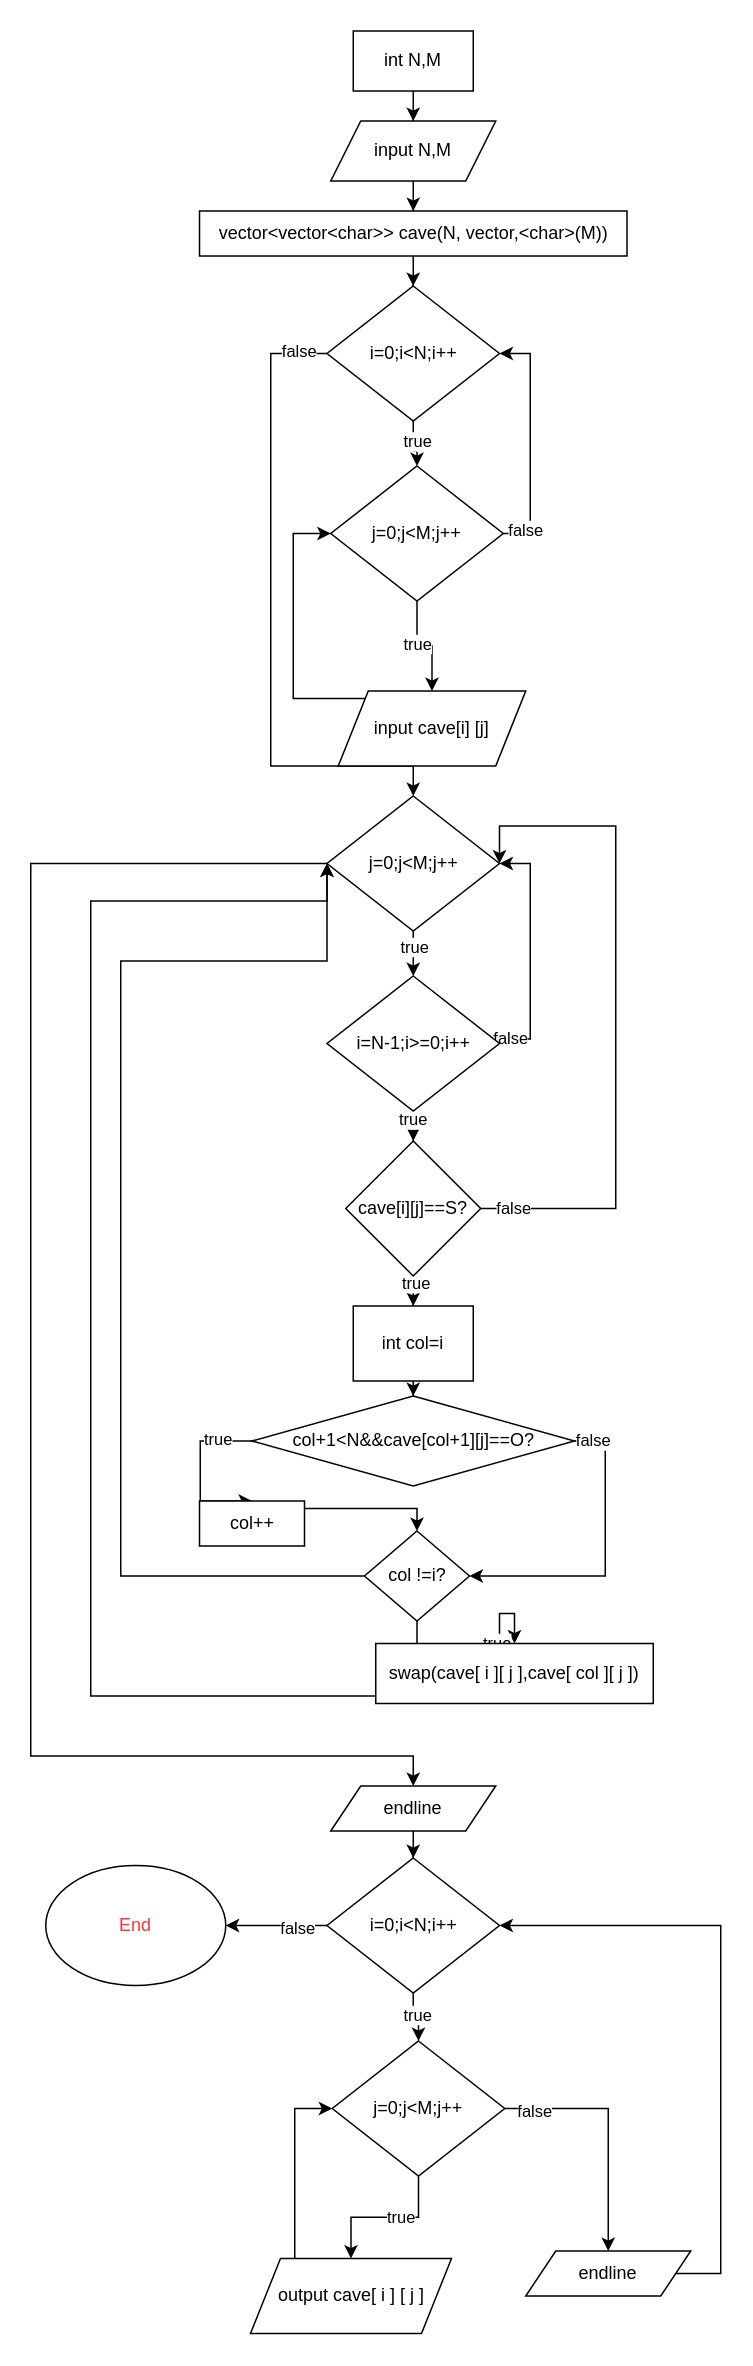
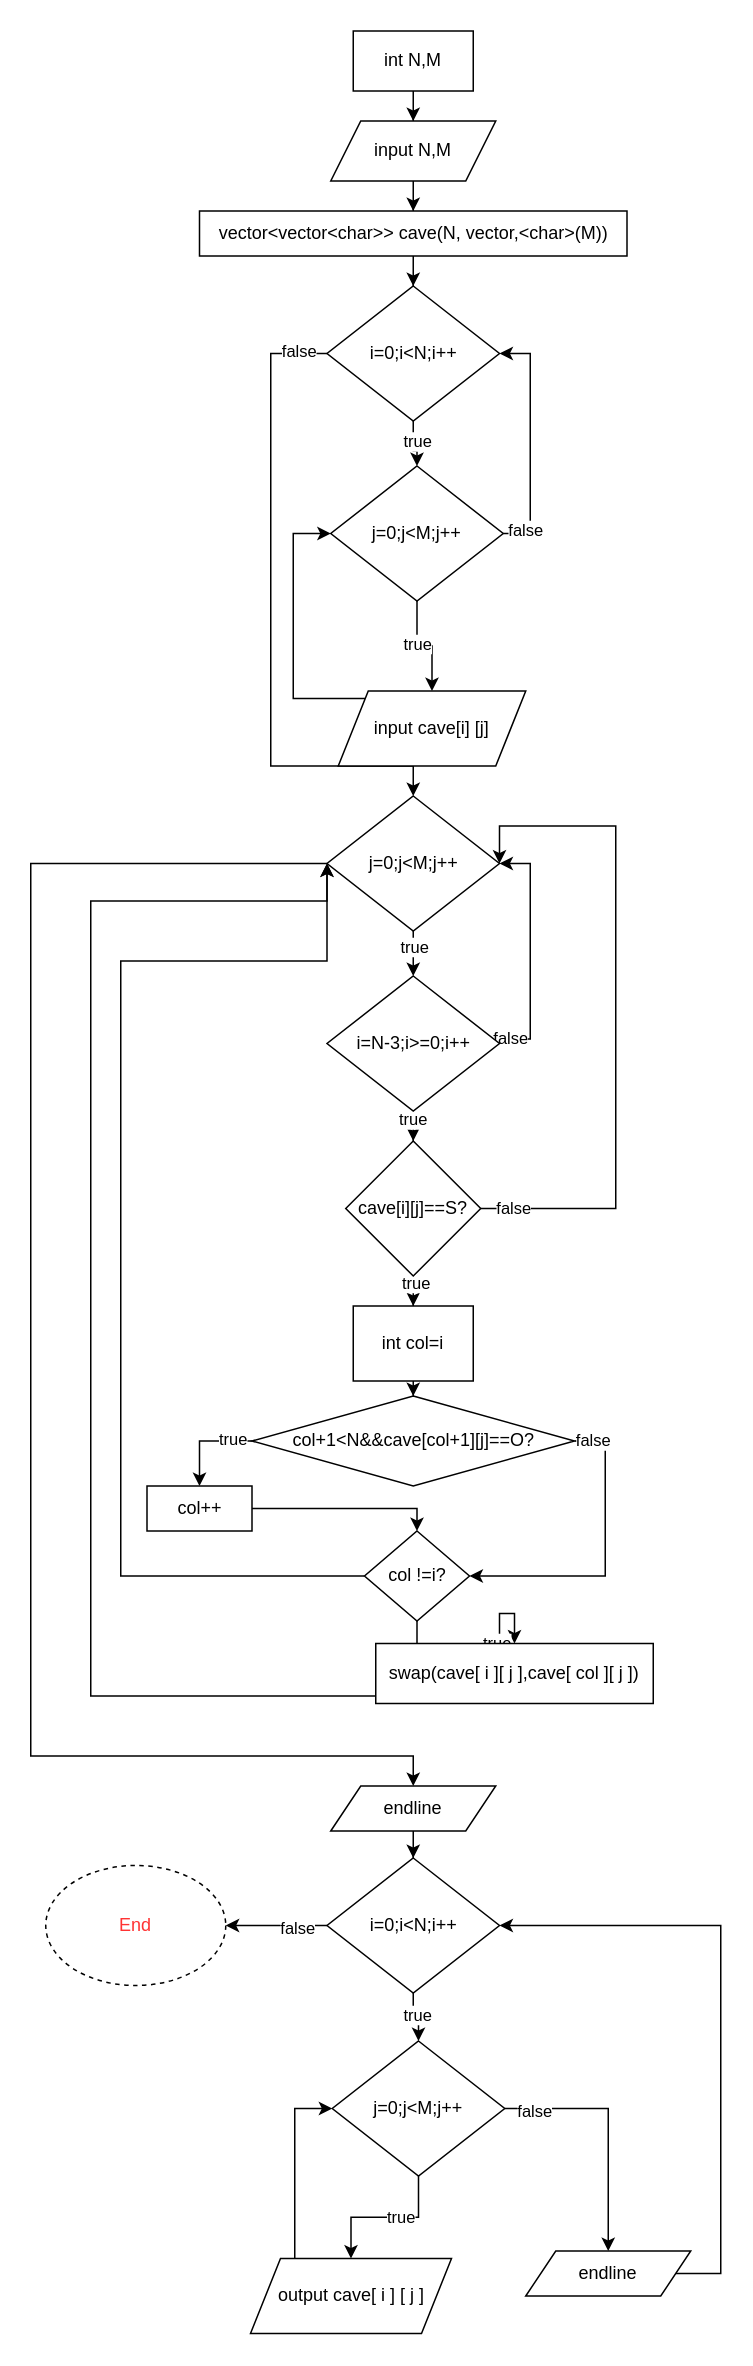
(414, 1043) -> (414, 1043)
(252, 1523) -> (200, 1508)
(136, 1925) -> (136, 1925)
